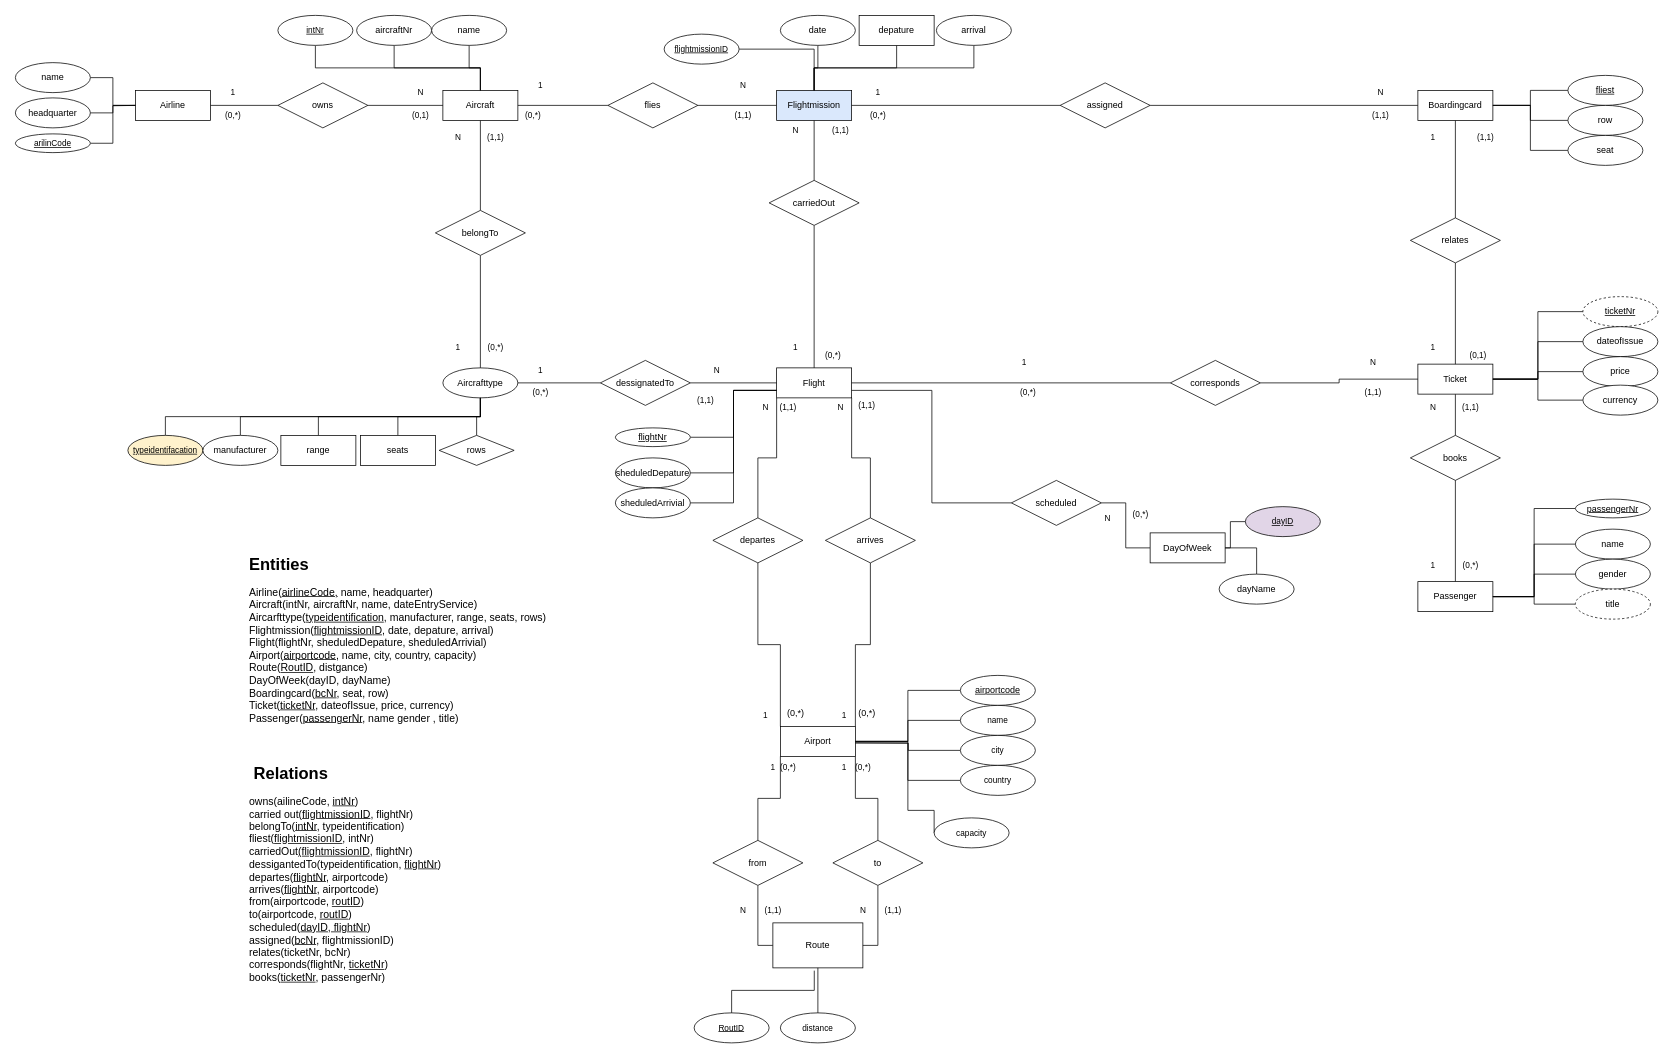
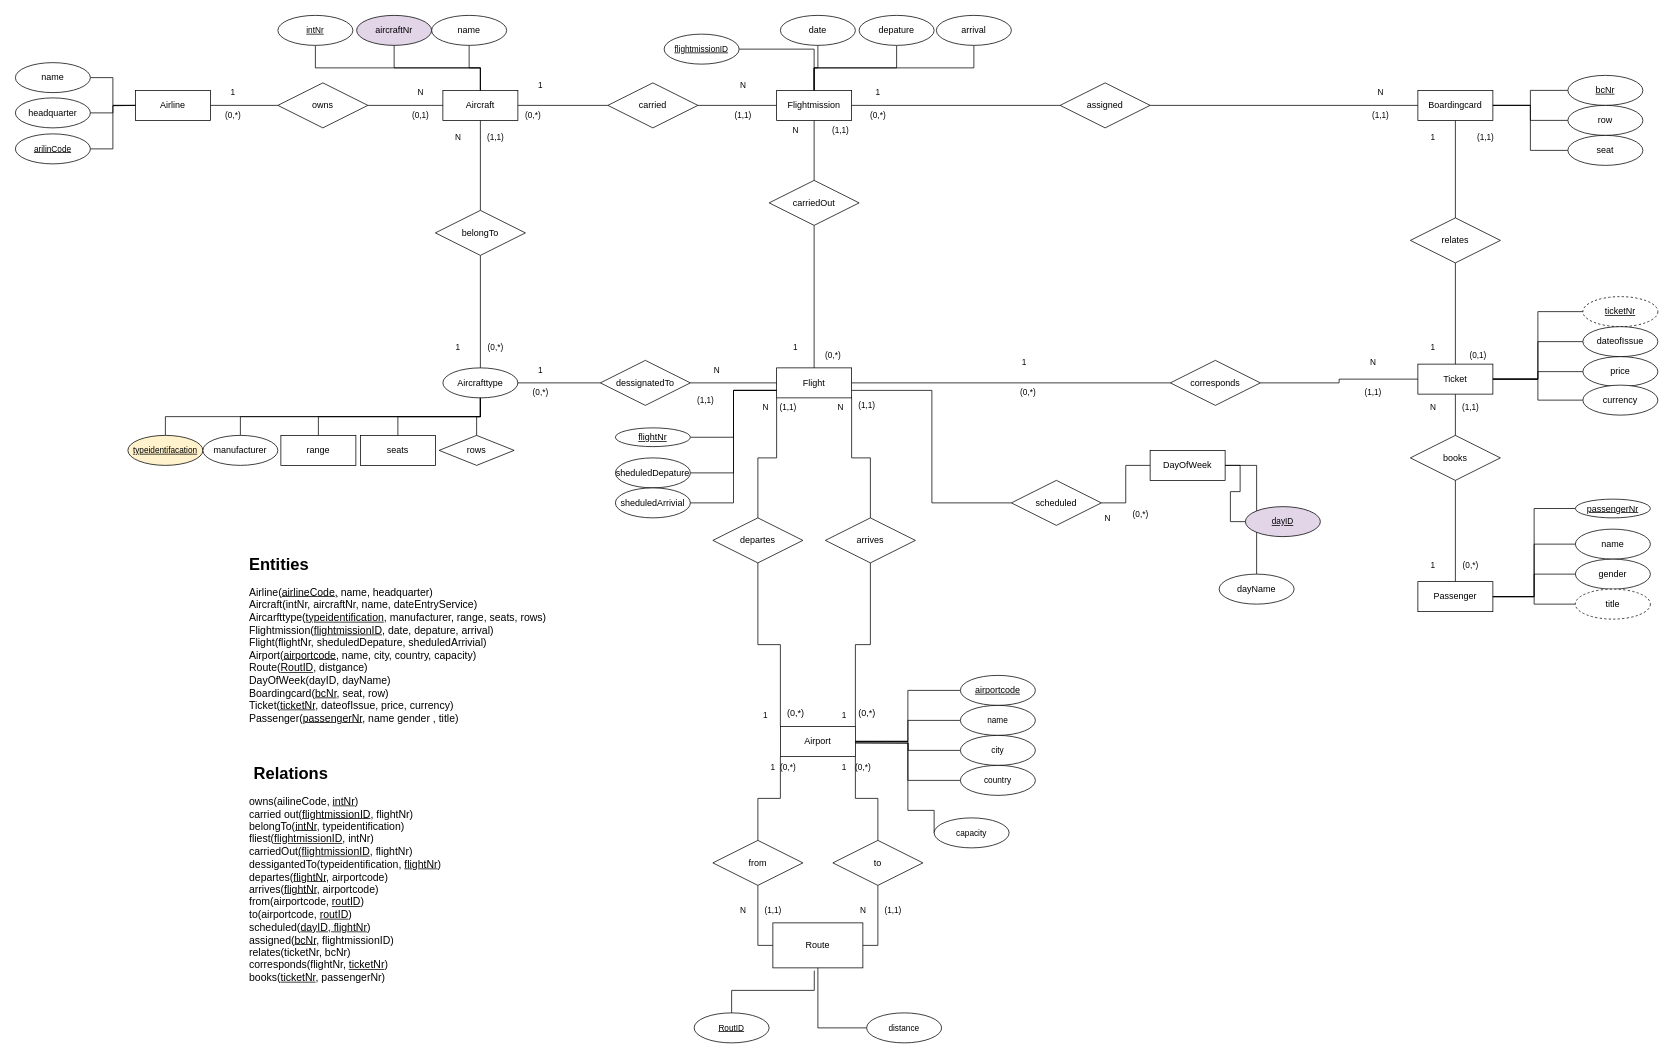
(394, 30) -> (394, 30)
(897, 30) -> (897, 30)
(1605, 90) -> (1605, 90)
(653, 105) -> (653, 105)
(814, 105) -> (814, 105)
(53, 143) -> (53, 149)
(1188, 548) -> (1188, 465)
(818, 1028) -> (904, 1028)
